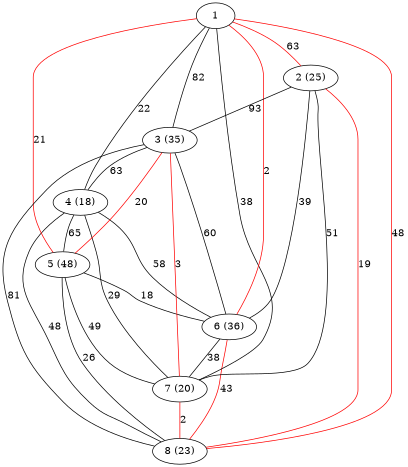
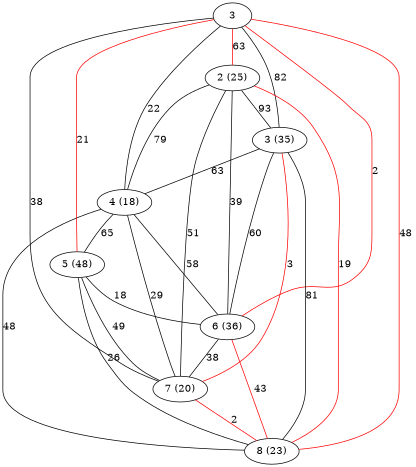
(216, 16) -> (232, 16)
none -> (155, 126)
(122, 206) -> none
